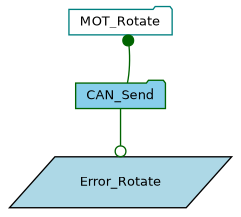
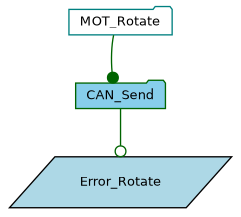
(129, 65) -> (112, 54)
